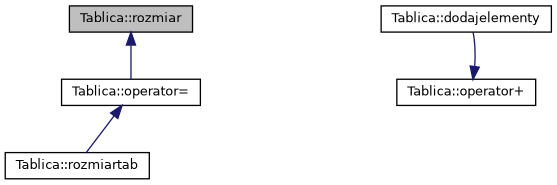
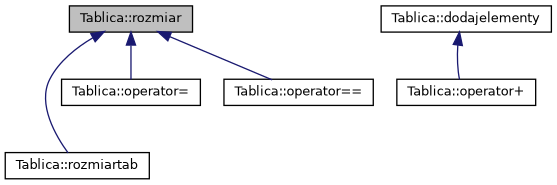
(475, 49) -> (458, 62)
none -> (299, 92)
(100, 135) -> (47, 88)
